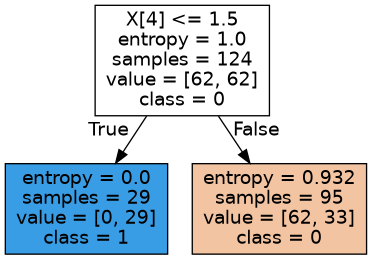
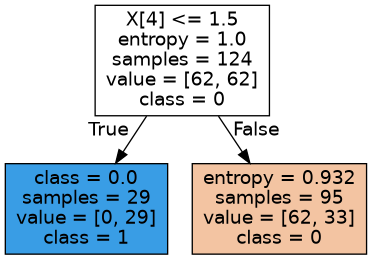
(86, 209) -> (86, 209)
